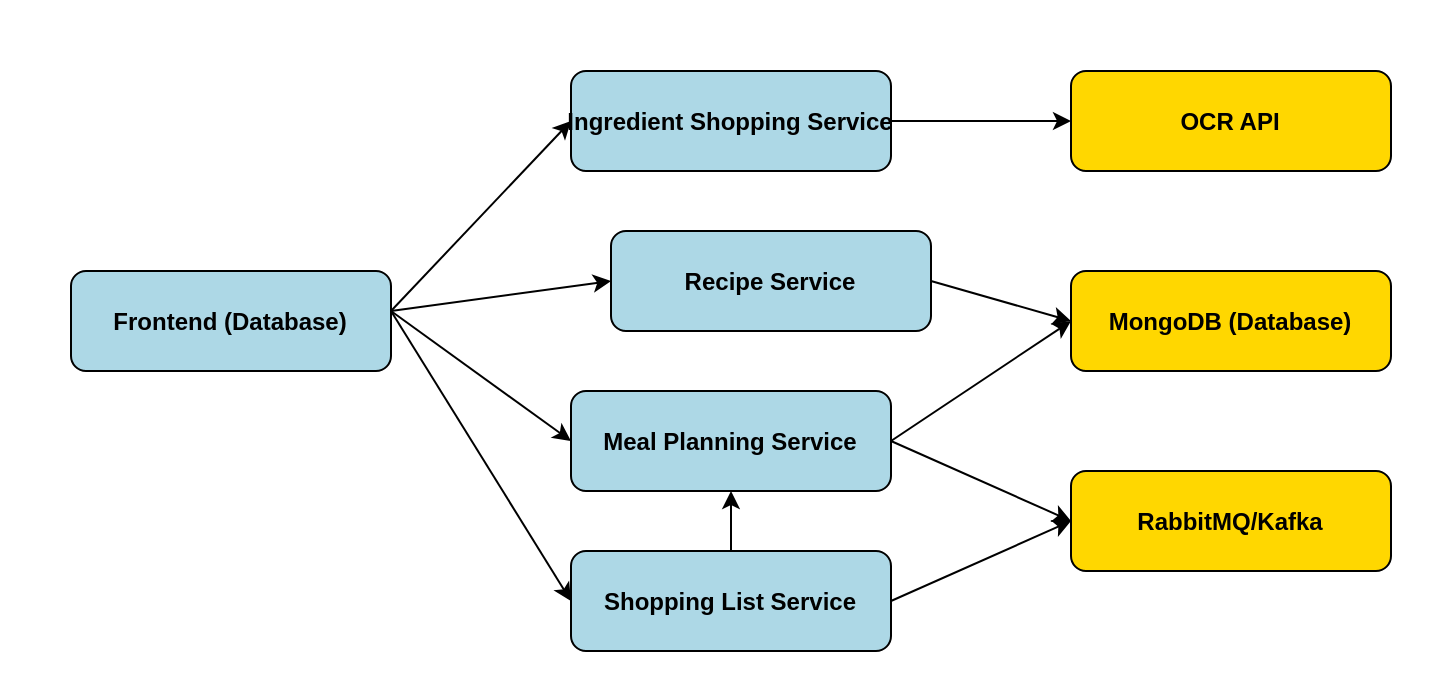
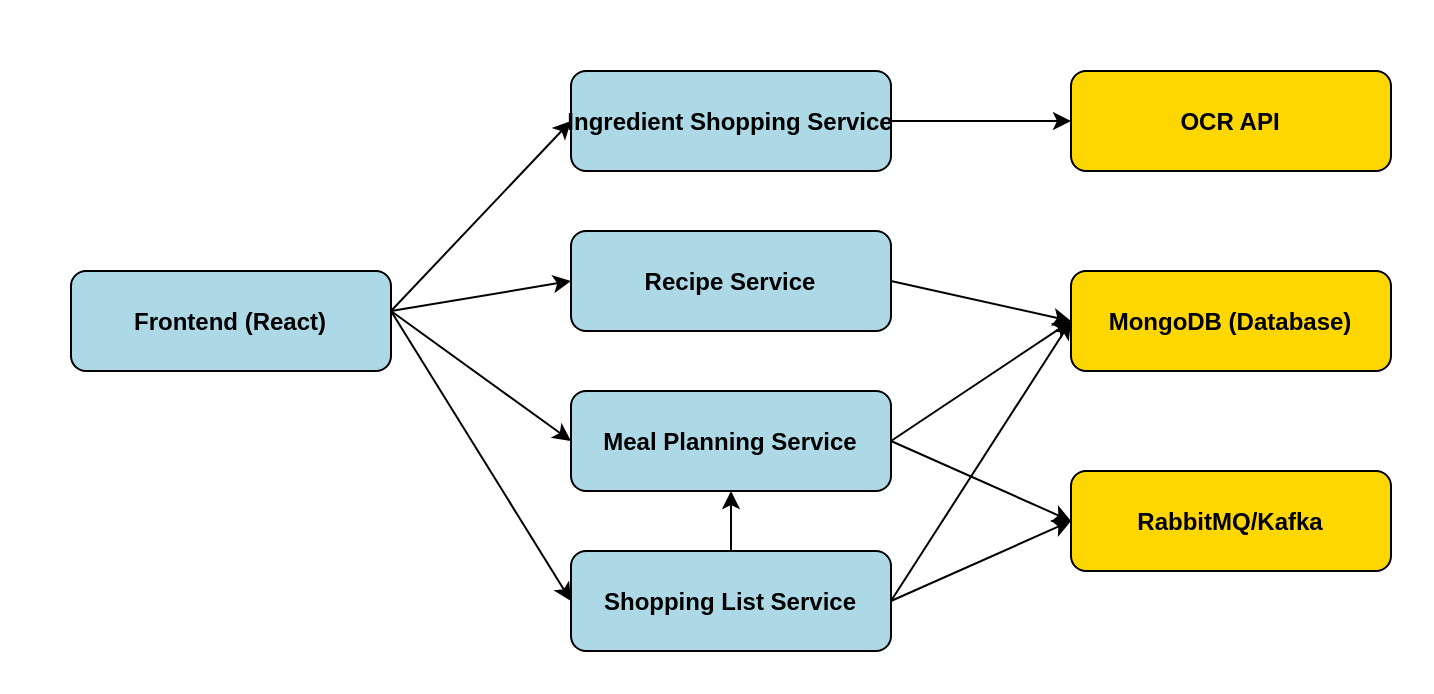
(771, 281) -> (731, 281)
(230, 322) -> (230, 322)
none -> (979, 464)
